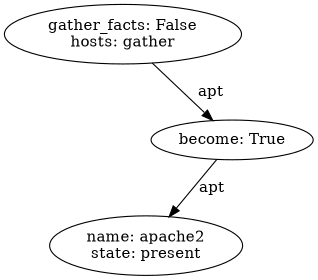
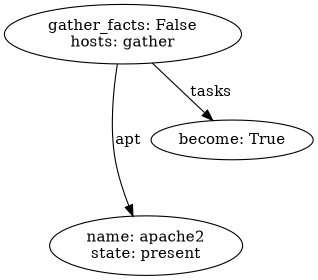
(211, 92) -> (211, 92)
(197, 184) -> (113, 136)
